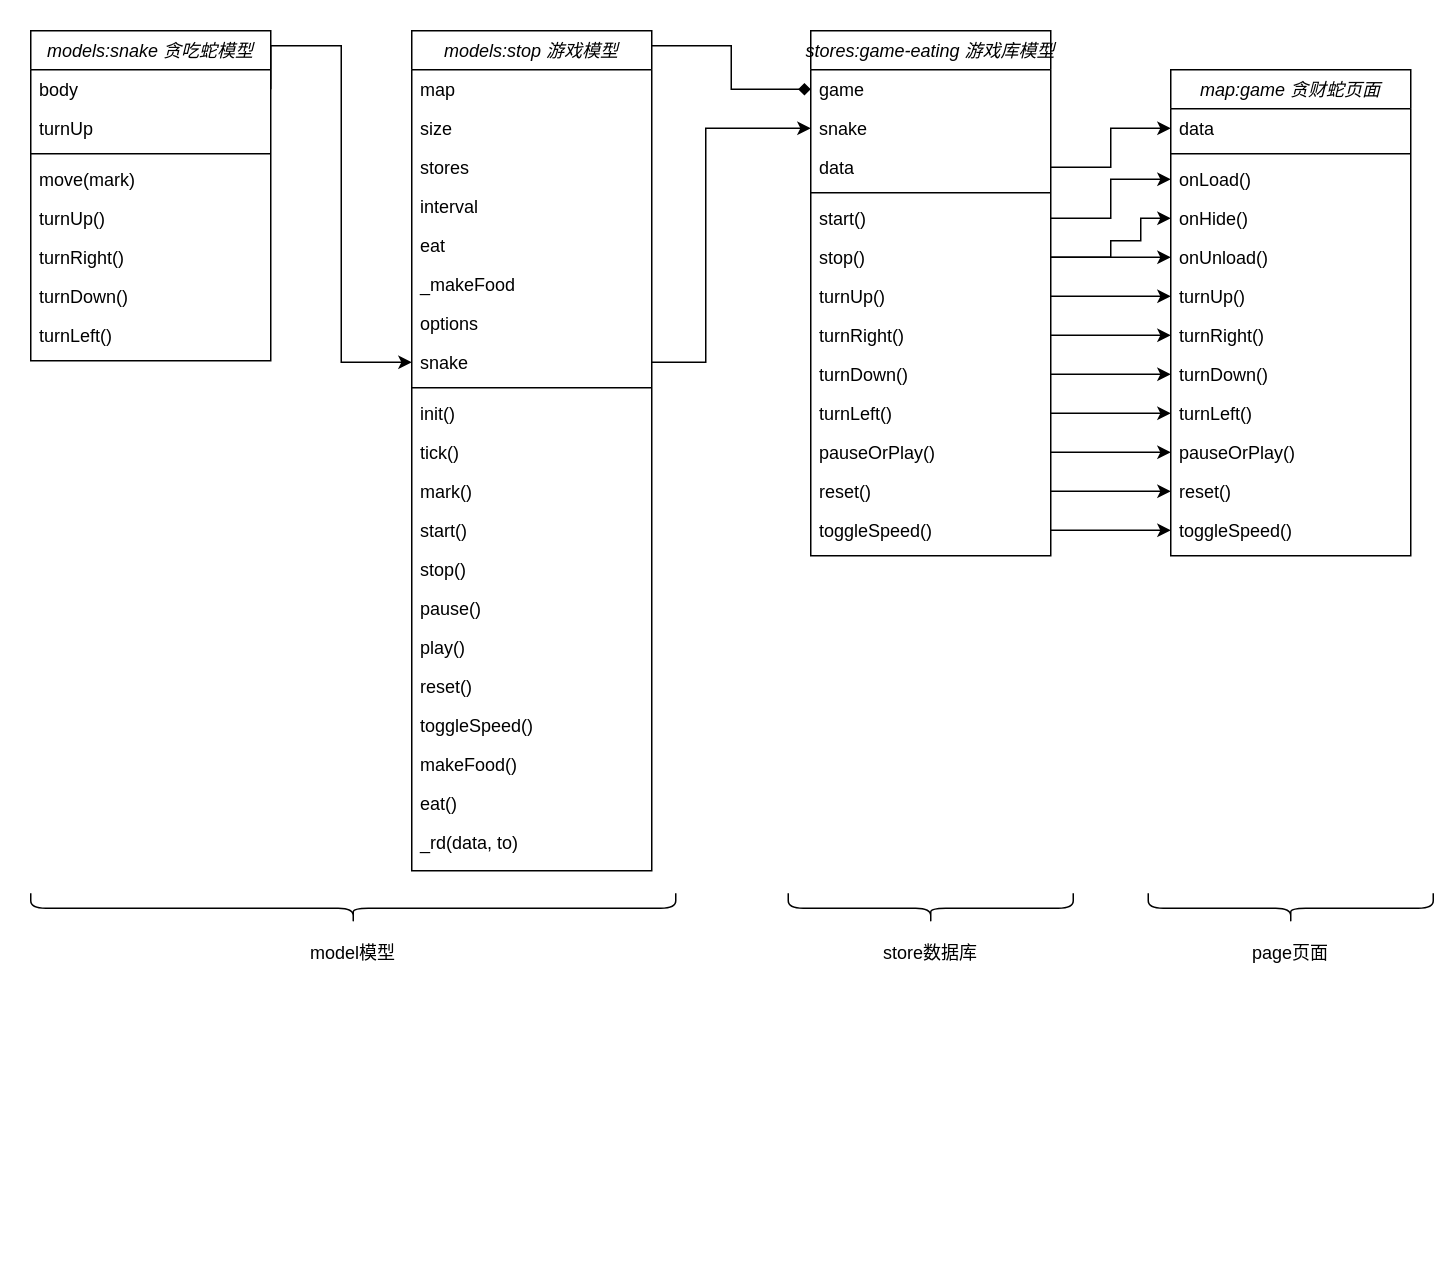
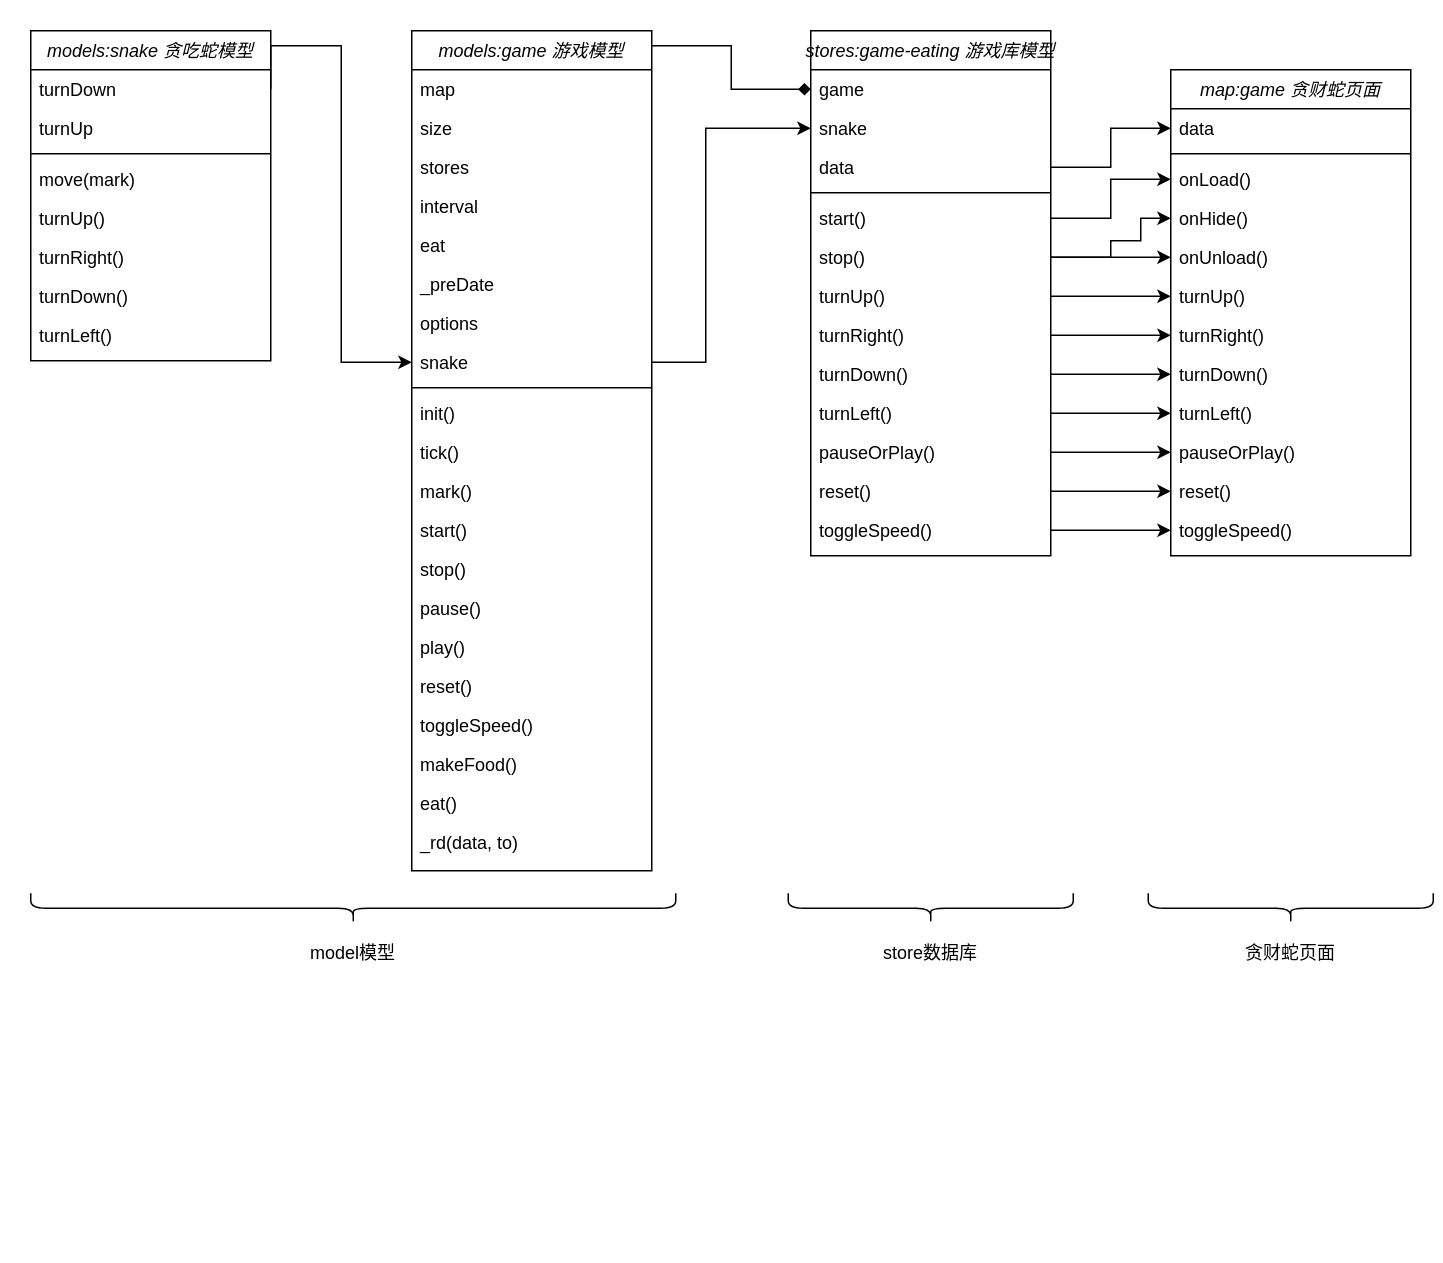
(531, 51) -> (531, 51)
(59, 90) -> (79, 90)
(465, 285) -> (460, 285)
(1291, 953) -> (1291, 953)
